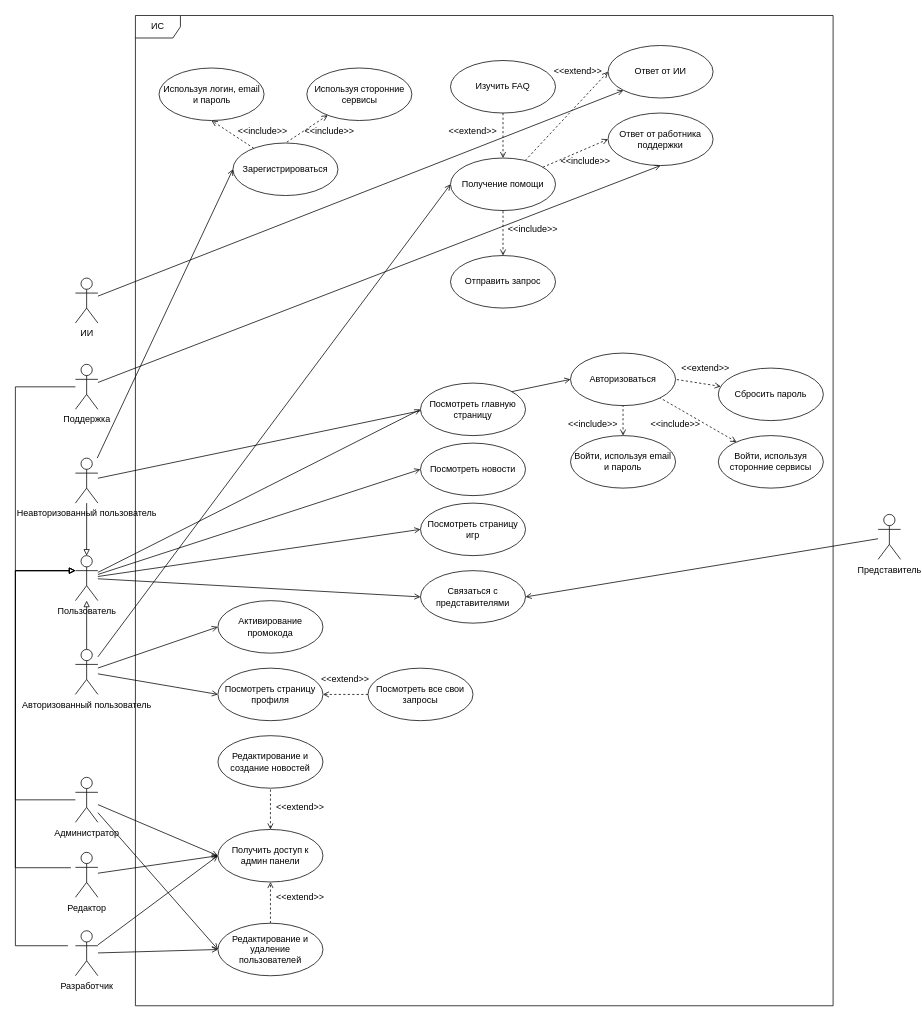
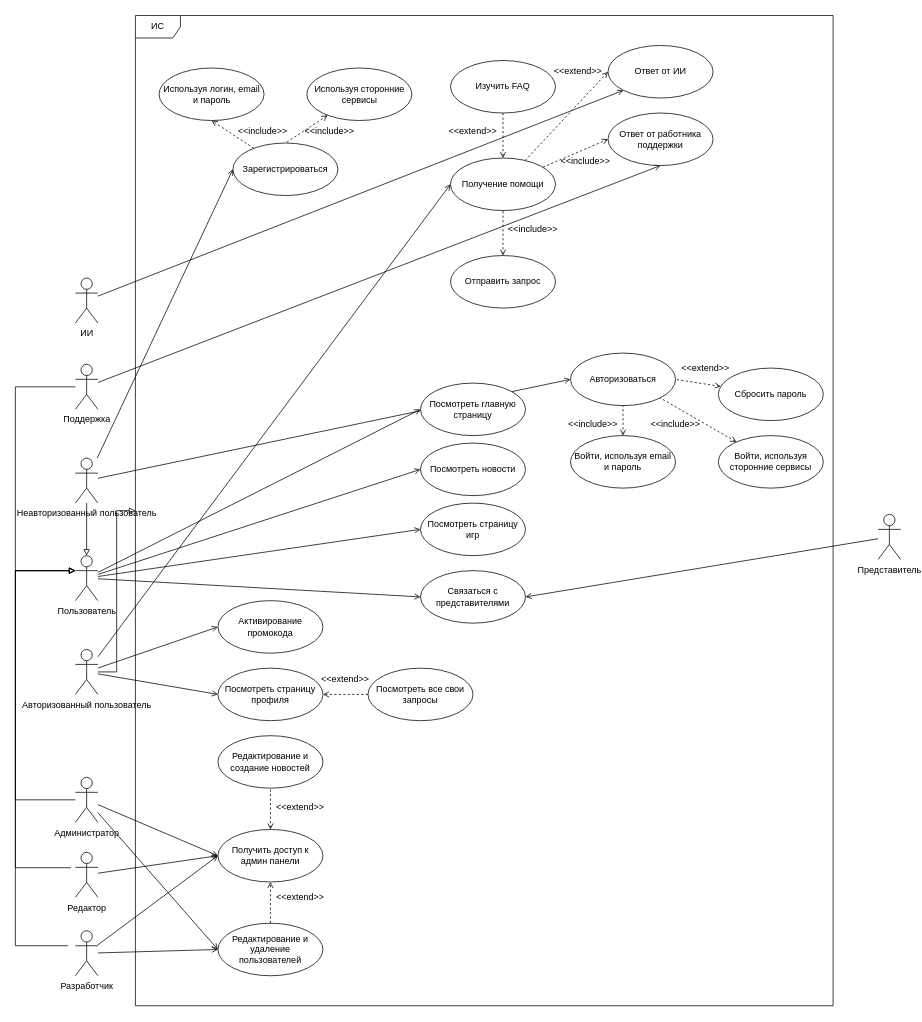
(87, 628) -> (117, 595)
